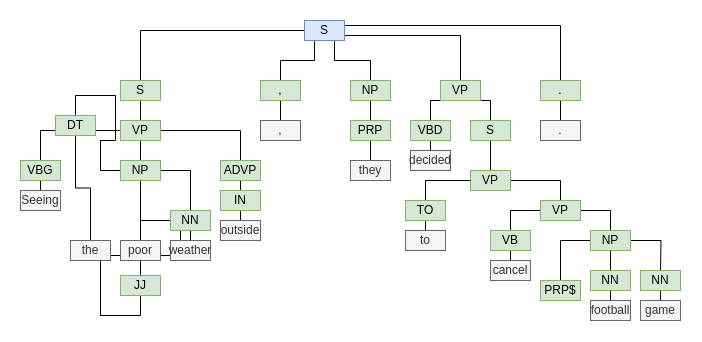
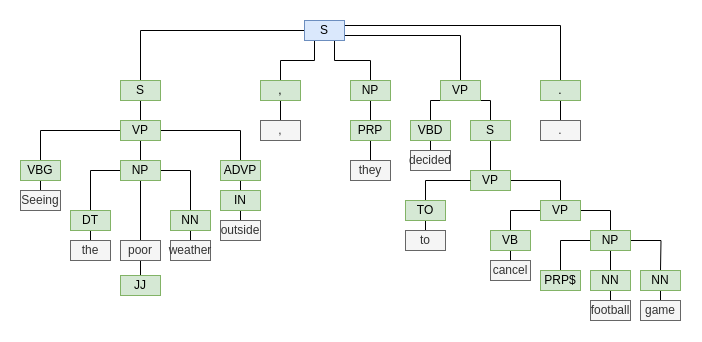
(76, 126) -> (91, 221)
(561, 291) -> (561, 281)
(103, 316) -> none
